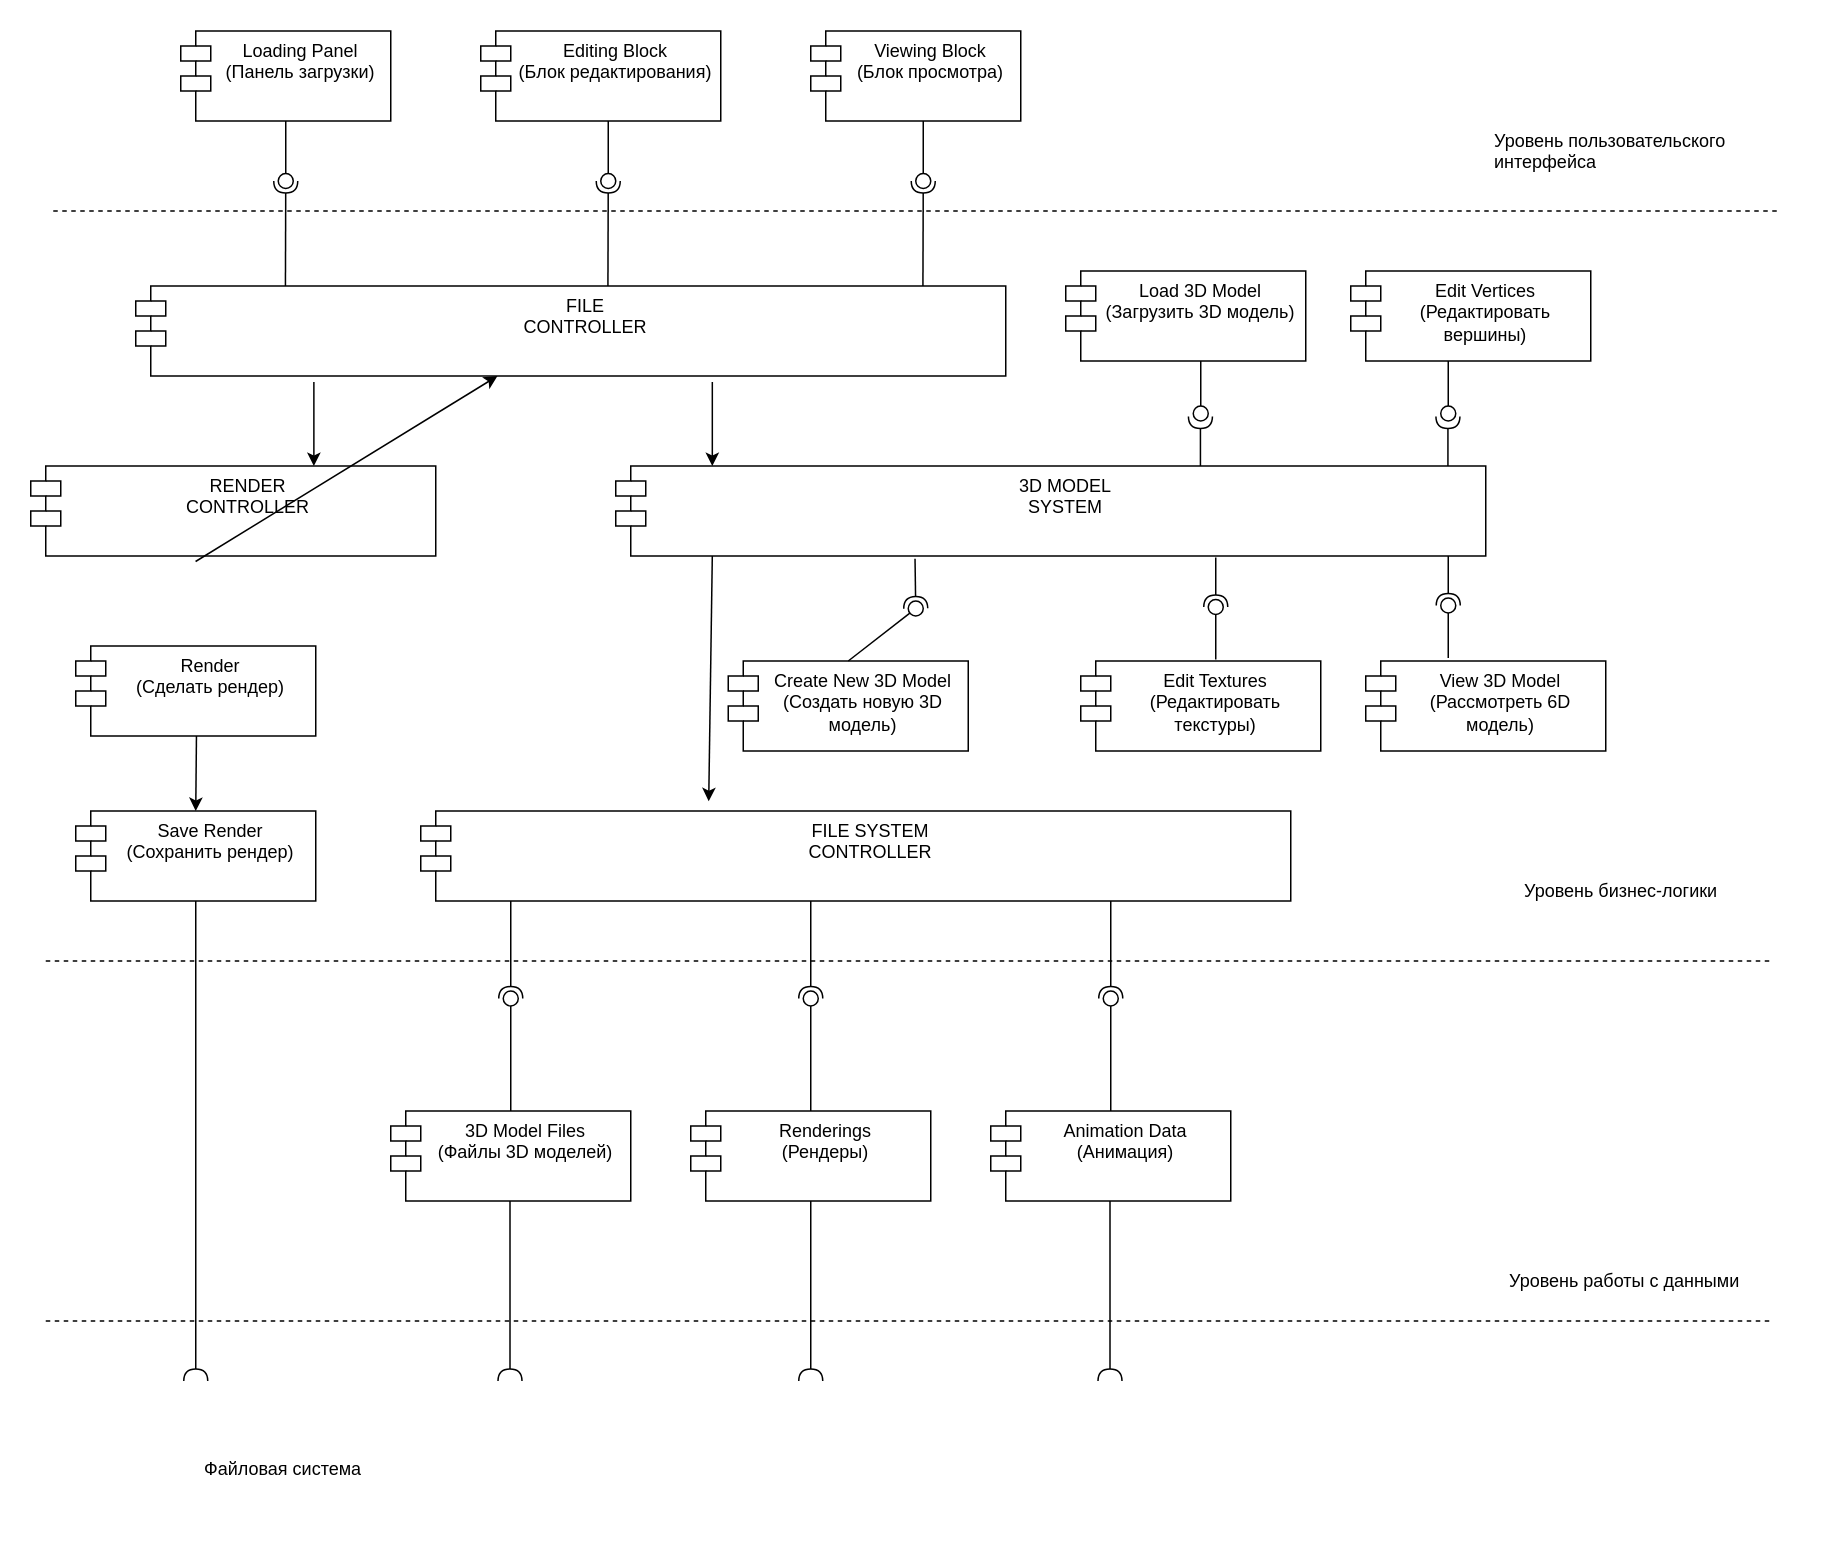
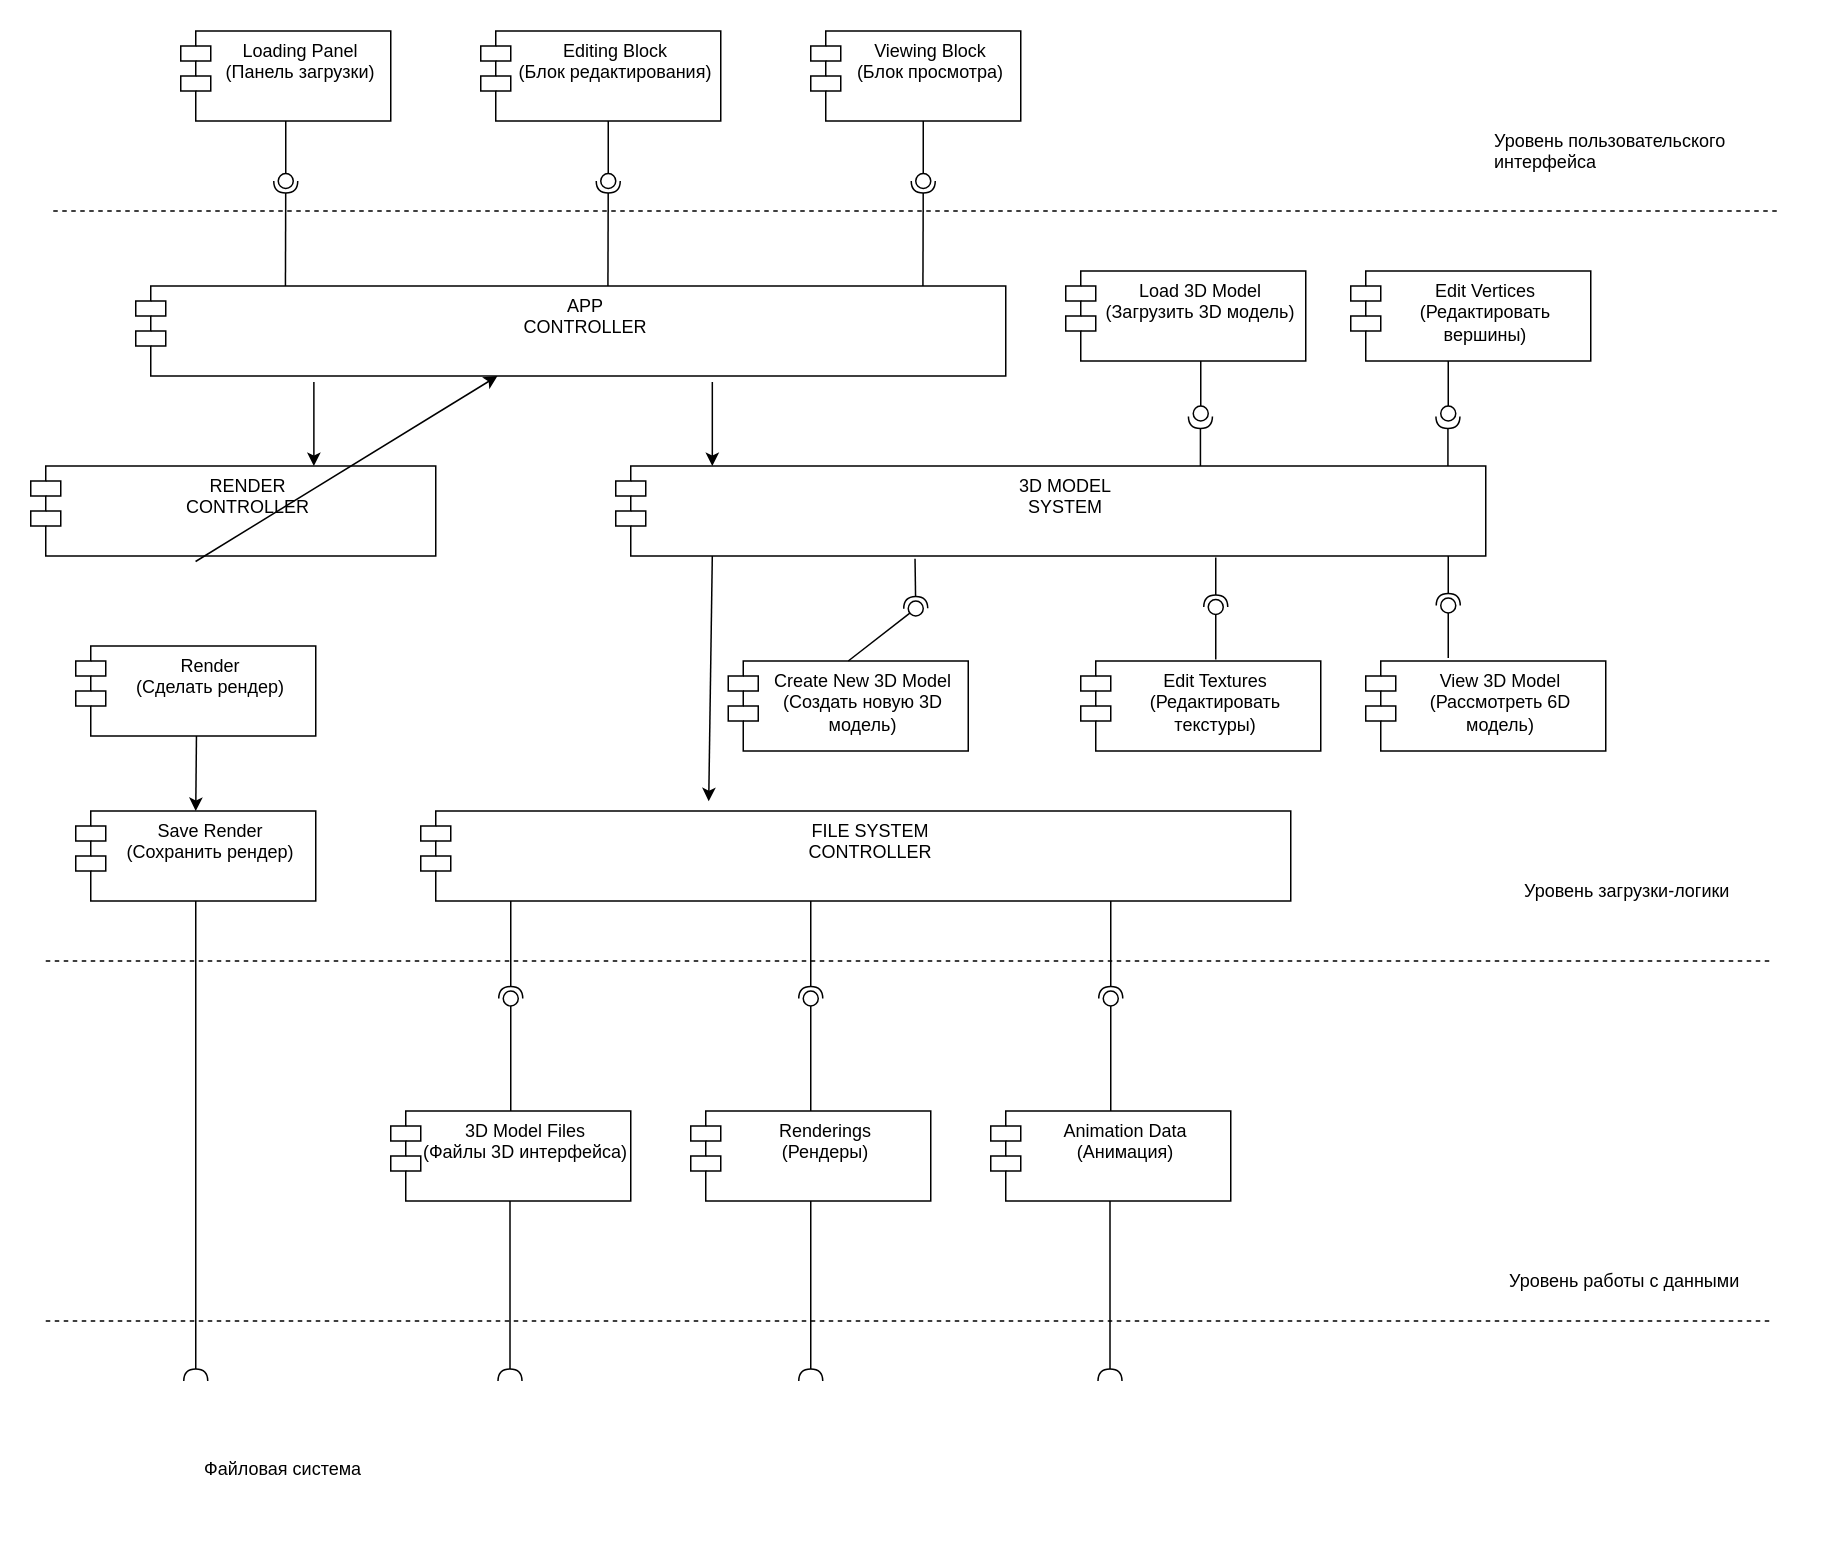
(586, 318) -> (586, 318)
(1628, 892) -> (1638, 892)
(526, 1143) -> (526, 1143)
